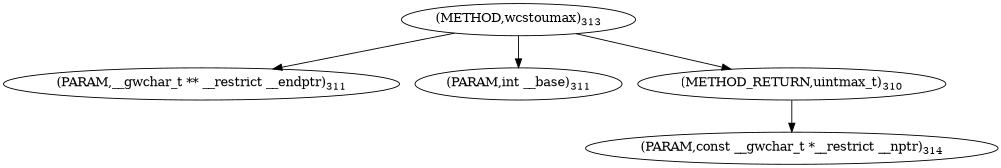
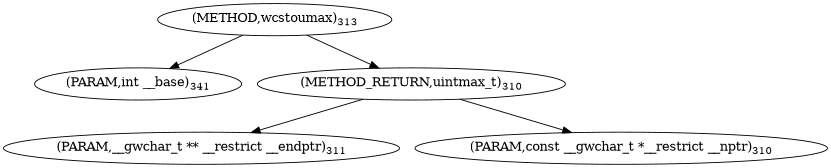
(368, 50) -> (312, 115)
(581, 83) -> (200, 83)
(933, 147) -> (762, 147)
